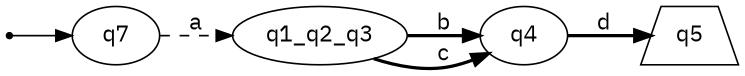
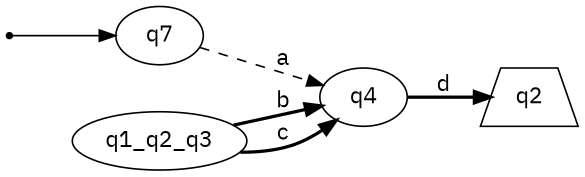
(188, 36) -> (254, 64)
(690, 36) -> (529, 97)
